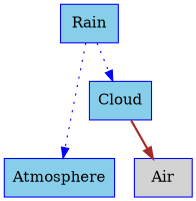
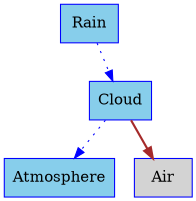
(75, 95) -> (93, 135)
